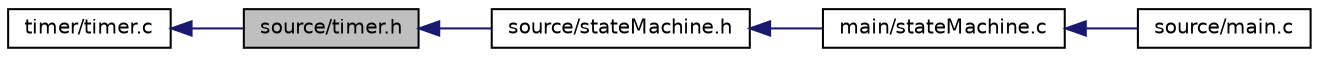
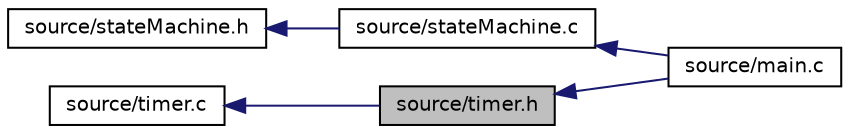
(89, 28) -> (137, 106)
(466, 28) -> (622, 85)
(944, 28) -> (467, 28)
